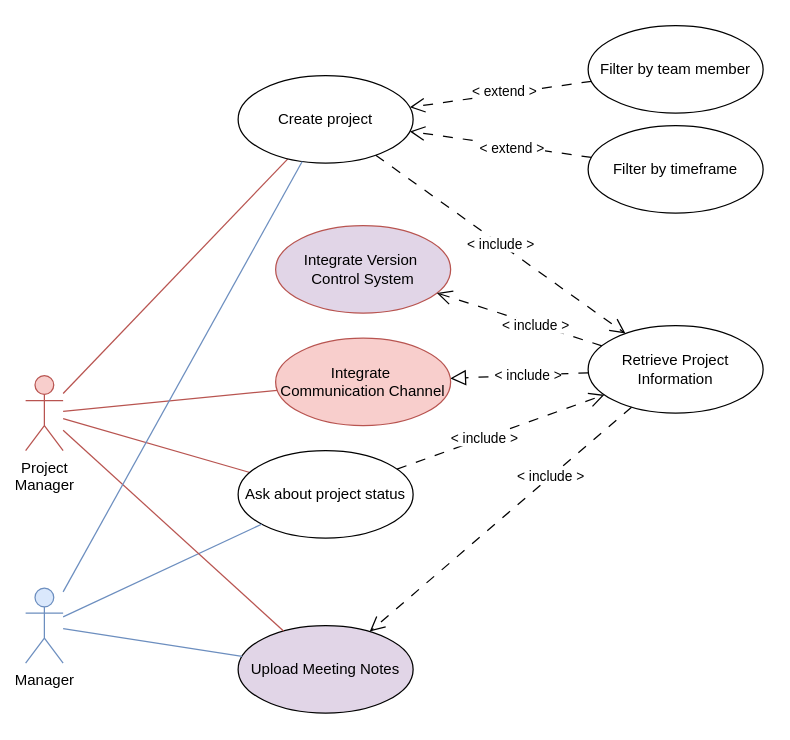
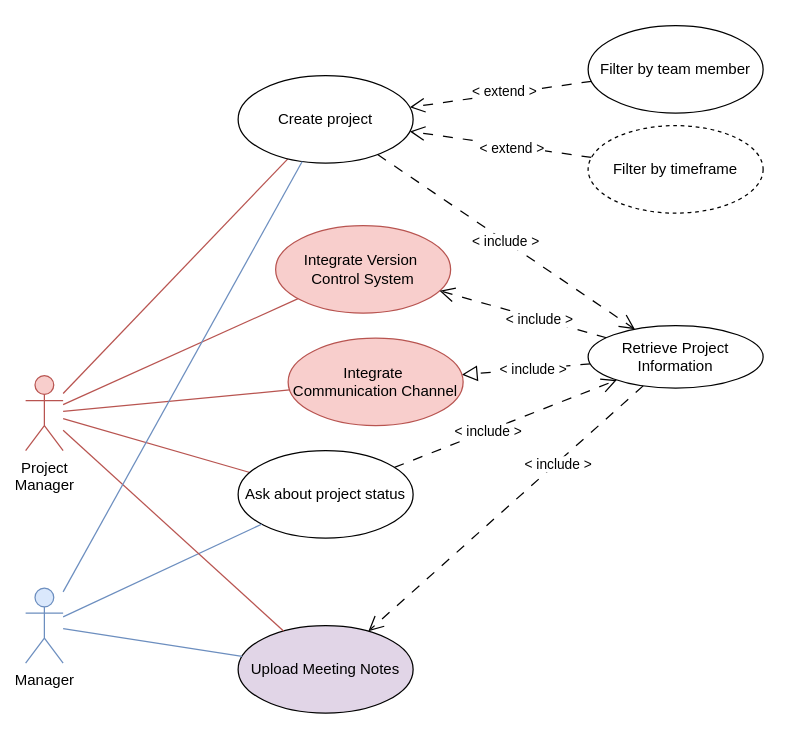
(676, 169) -> (676, 169)
(363, 269) -> (363, 269)
(676, 369) -> (676, 357)
none -> (130, 375)
(363, 382) -> (376, 382)
